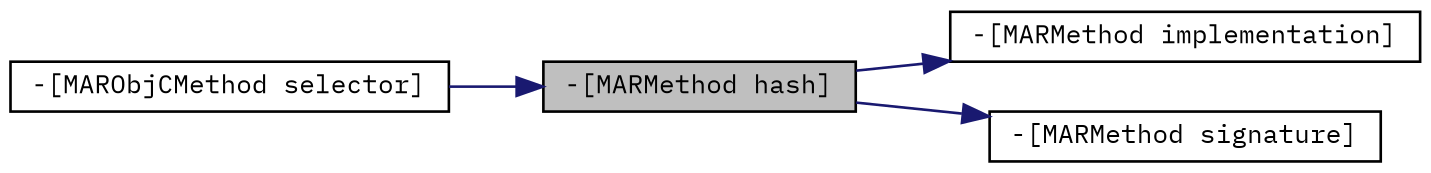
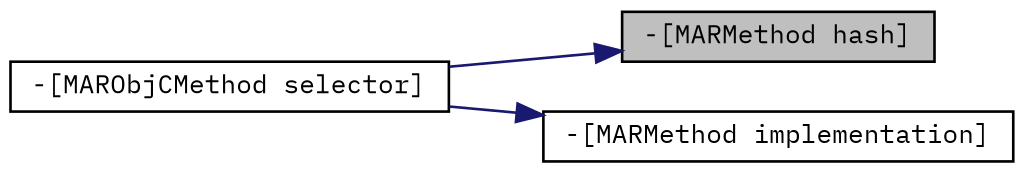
(890, 67) -> (483, 110)
(1185, 136) -> none
